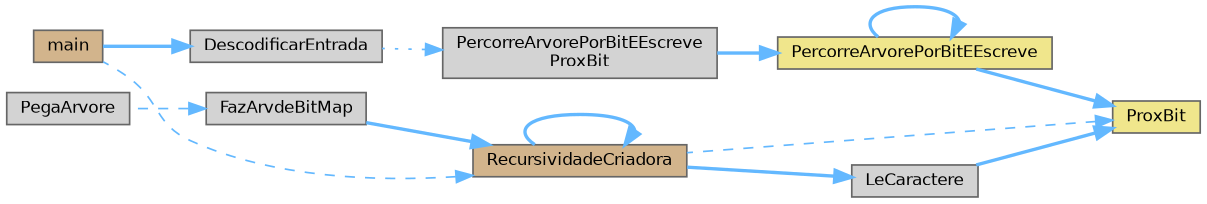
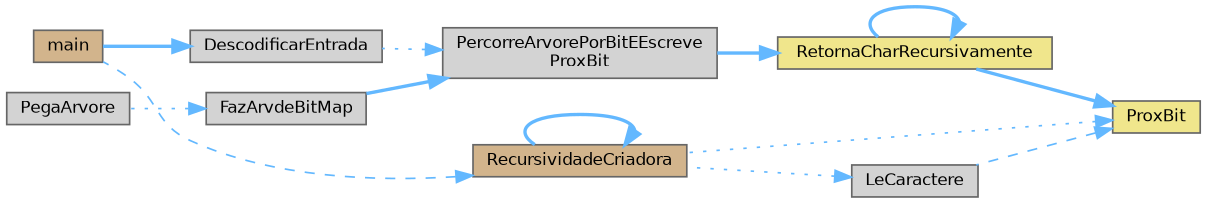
(915, 53) -> (915, 53)
(169, 109) -> (169, 109)
(419, 132) -> (398, 88)
(891, 137) -> (891, 137)
(1036, 149) -> (1036, 149)
(761, 172) -> (761, 172)
